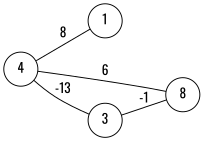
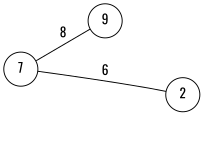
(105, 21) -> (105, 21)
(21, 69) -> (21, 69)
(183, 95) -> (183, 95)
(105, 120) -> none
